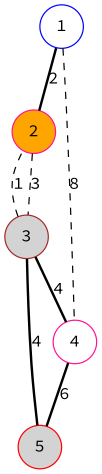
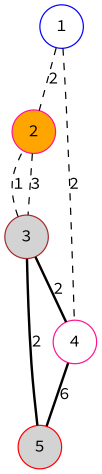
(48, 79) -> (48, 79)
(74, 184) -> (74, 184)
(59, 289) -> (59, 289)
(37, 342) -> (37, 342)
